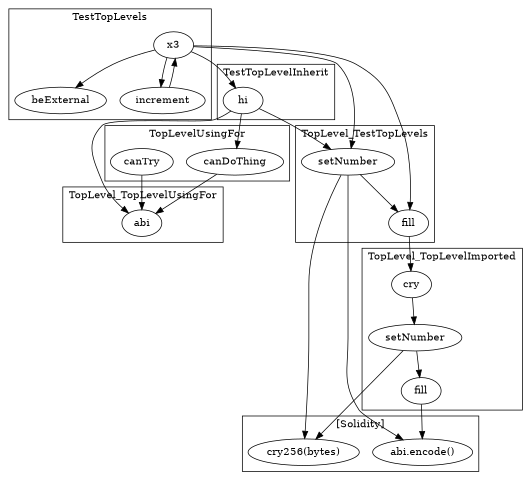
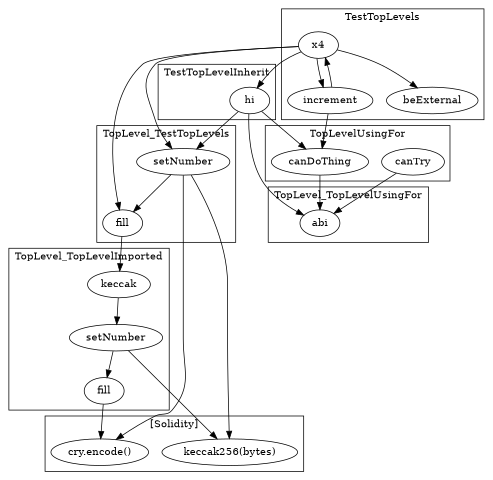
(174, 45) -> (318, 45)
none -> (325, 130)
(412, 284) -> (119, 284)
(304, 452) -> (230, 452)
(423, 452) -> (100, 452)
